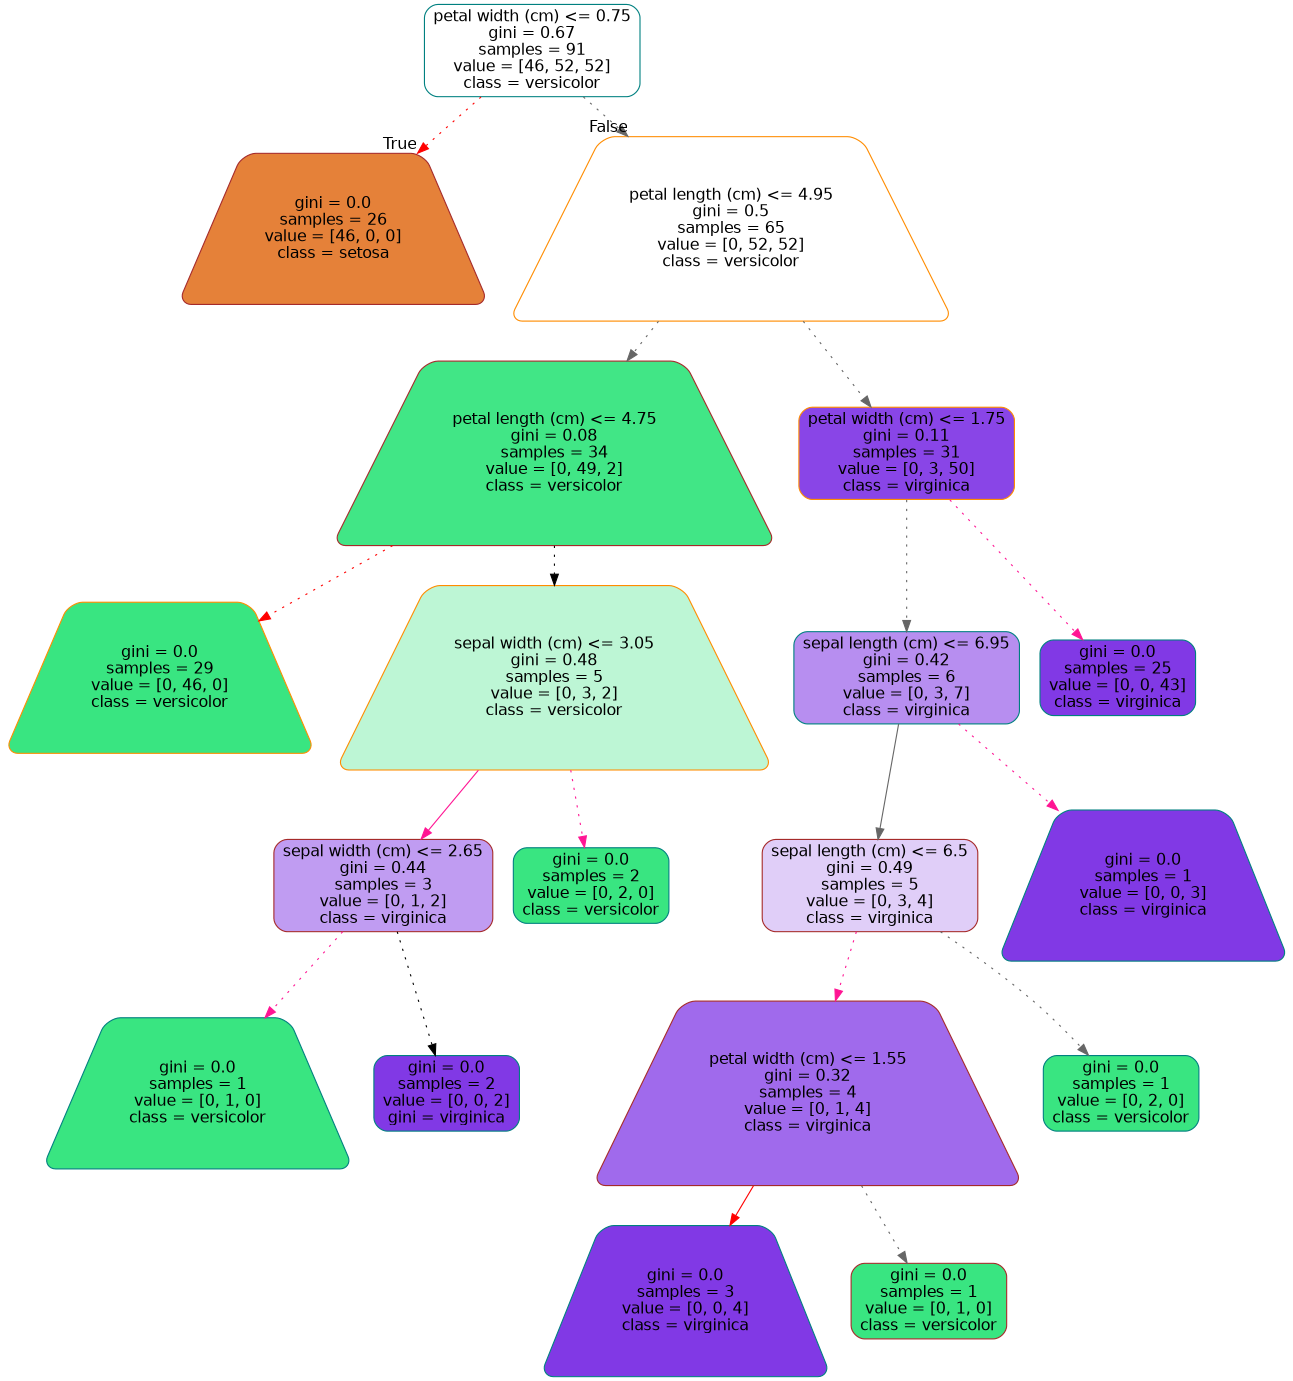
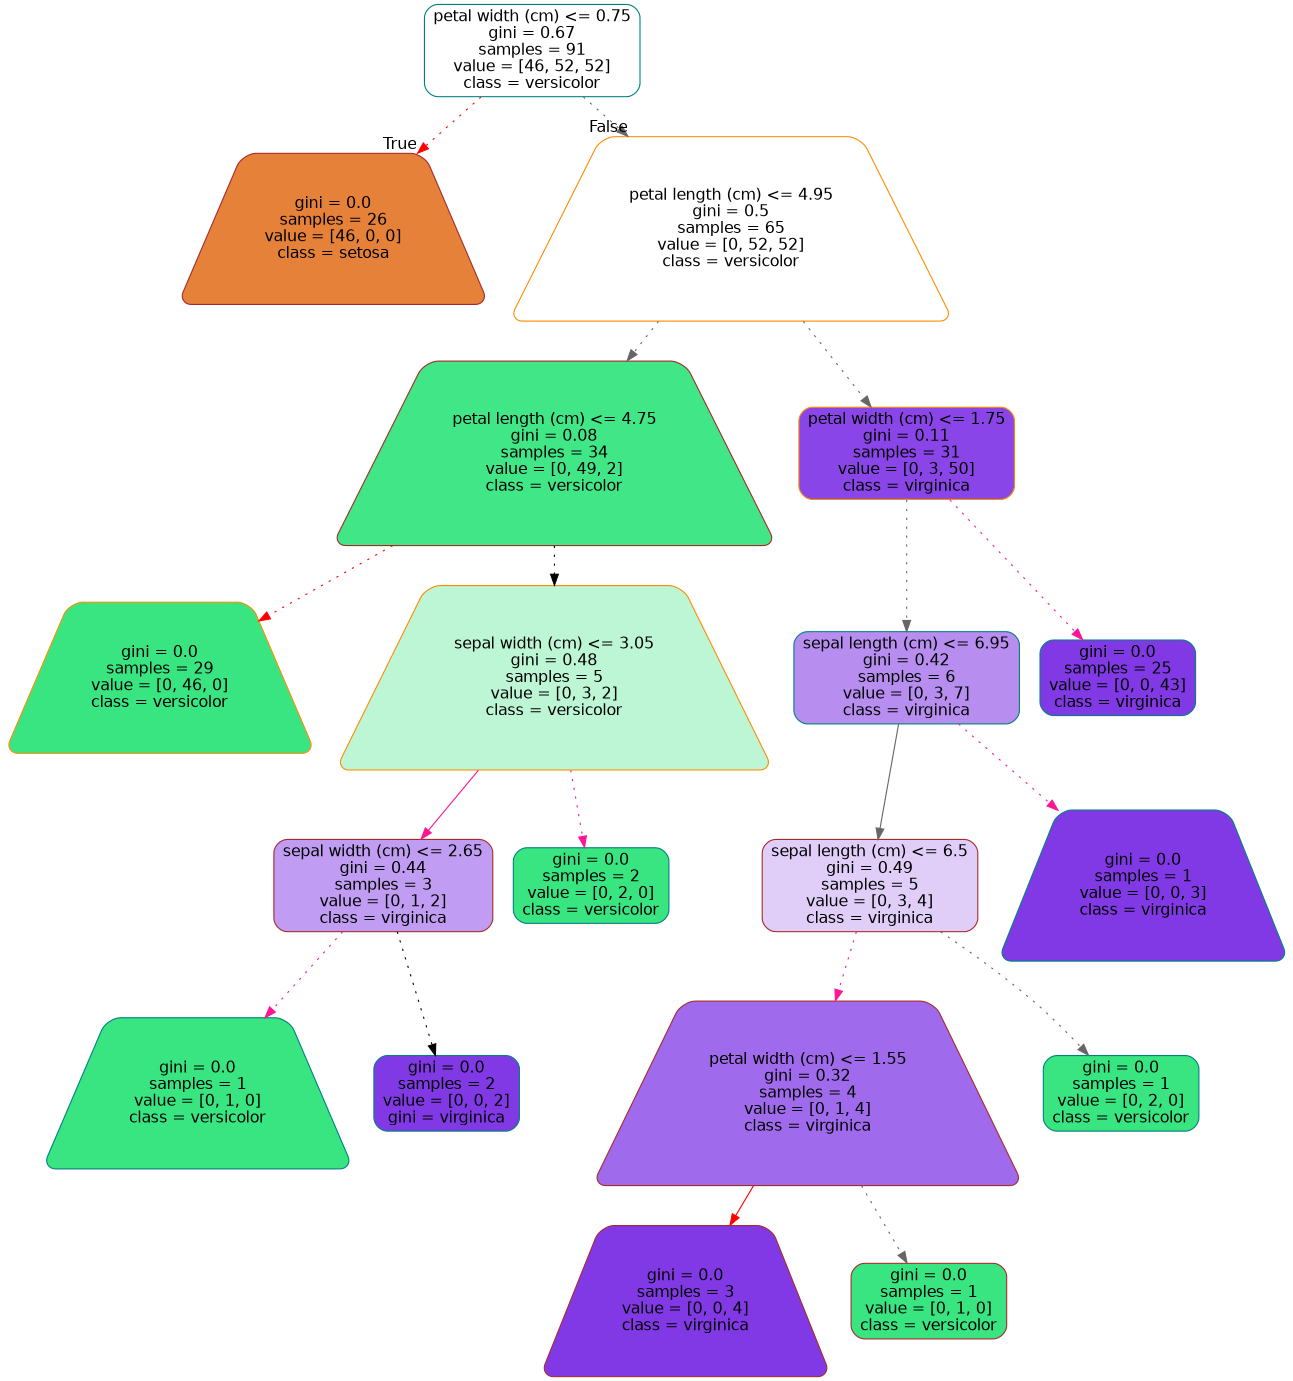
(686, 1301) -> (686, 1301)
